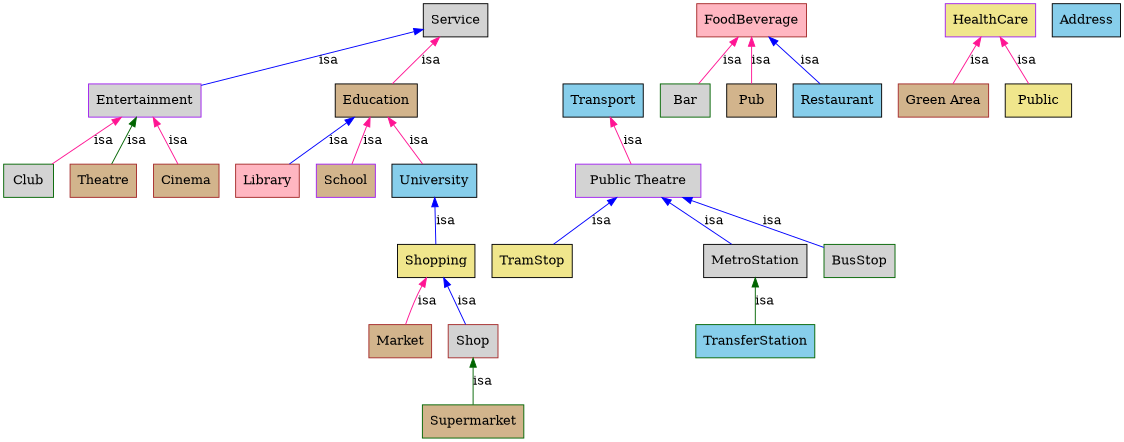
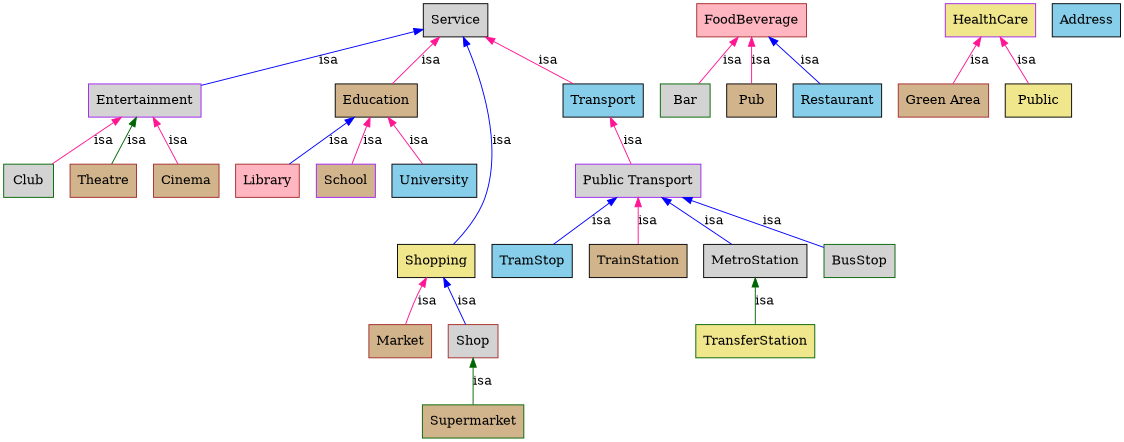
none -> (534, 63)
(638, 181) -> (638, 181)
(435, 226) -> (492, 149)
(532, 261) -> (532, 261)
none -> (638, 261)
(755, 341) -> (755, 341)
